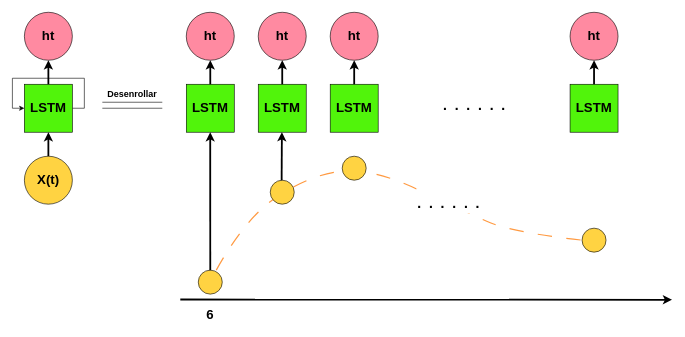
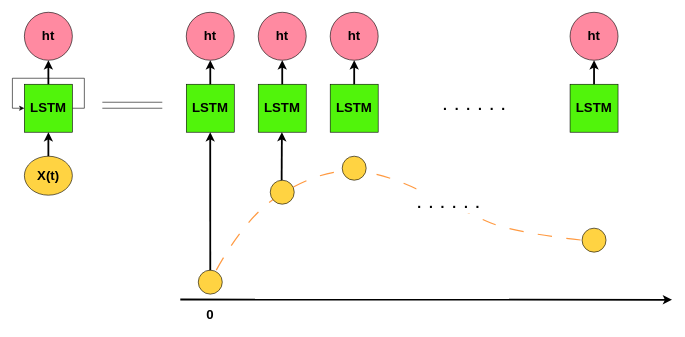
(132, 93) -> none
(48, 180) -> (48, 176)
(210, 315) -> (210, 315)
